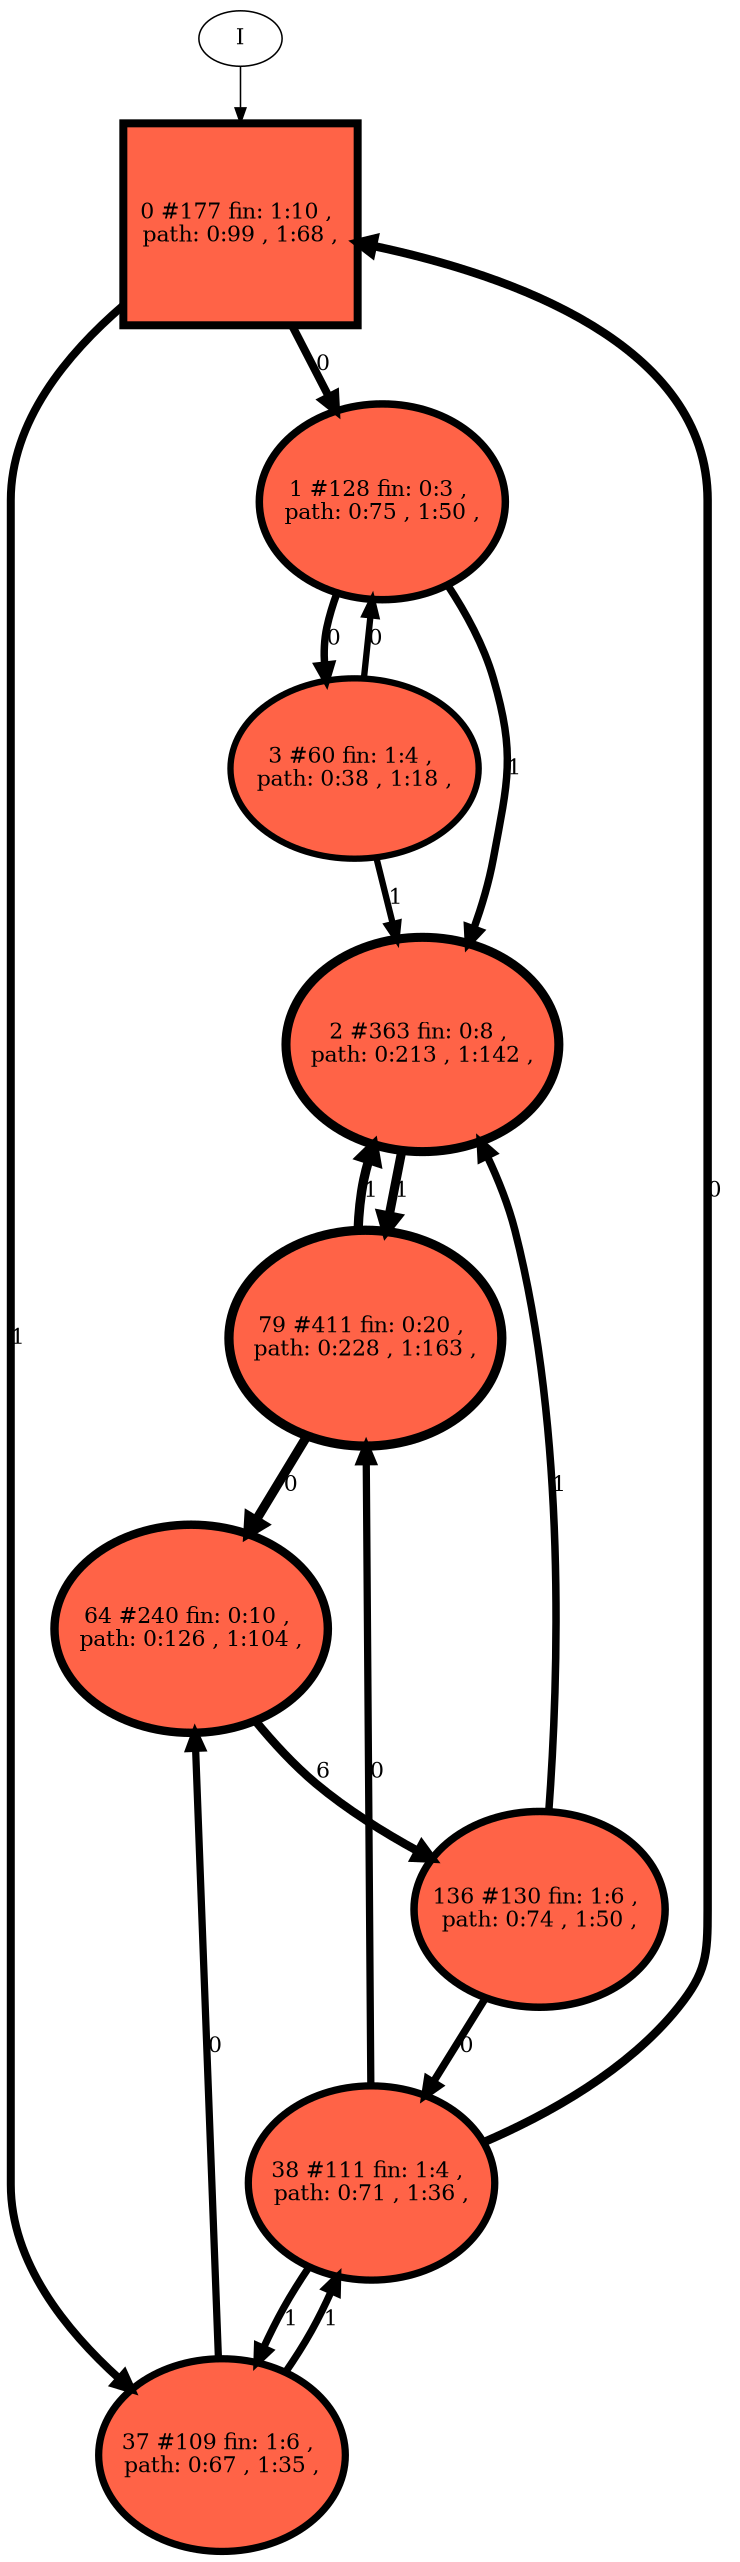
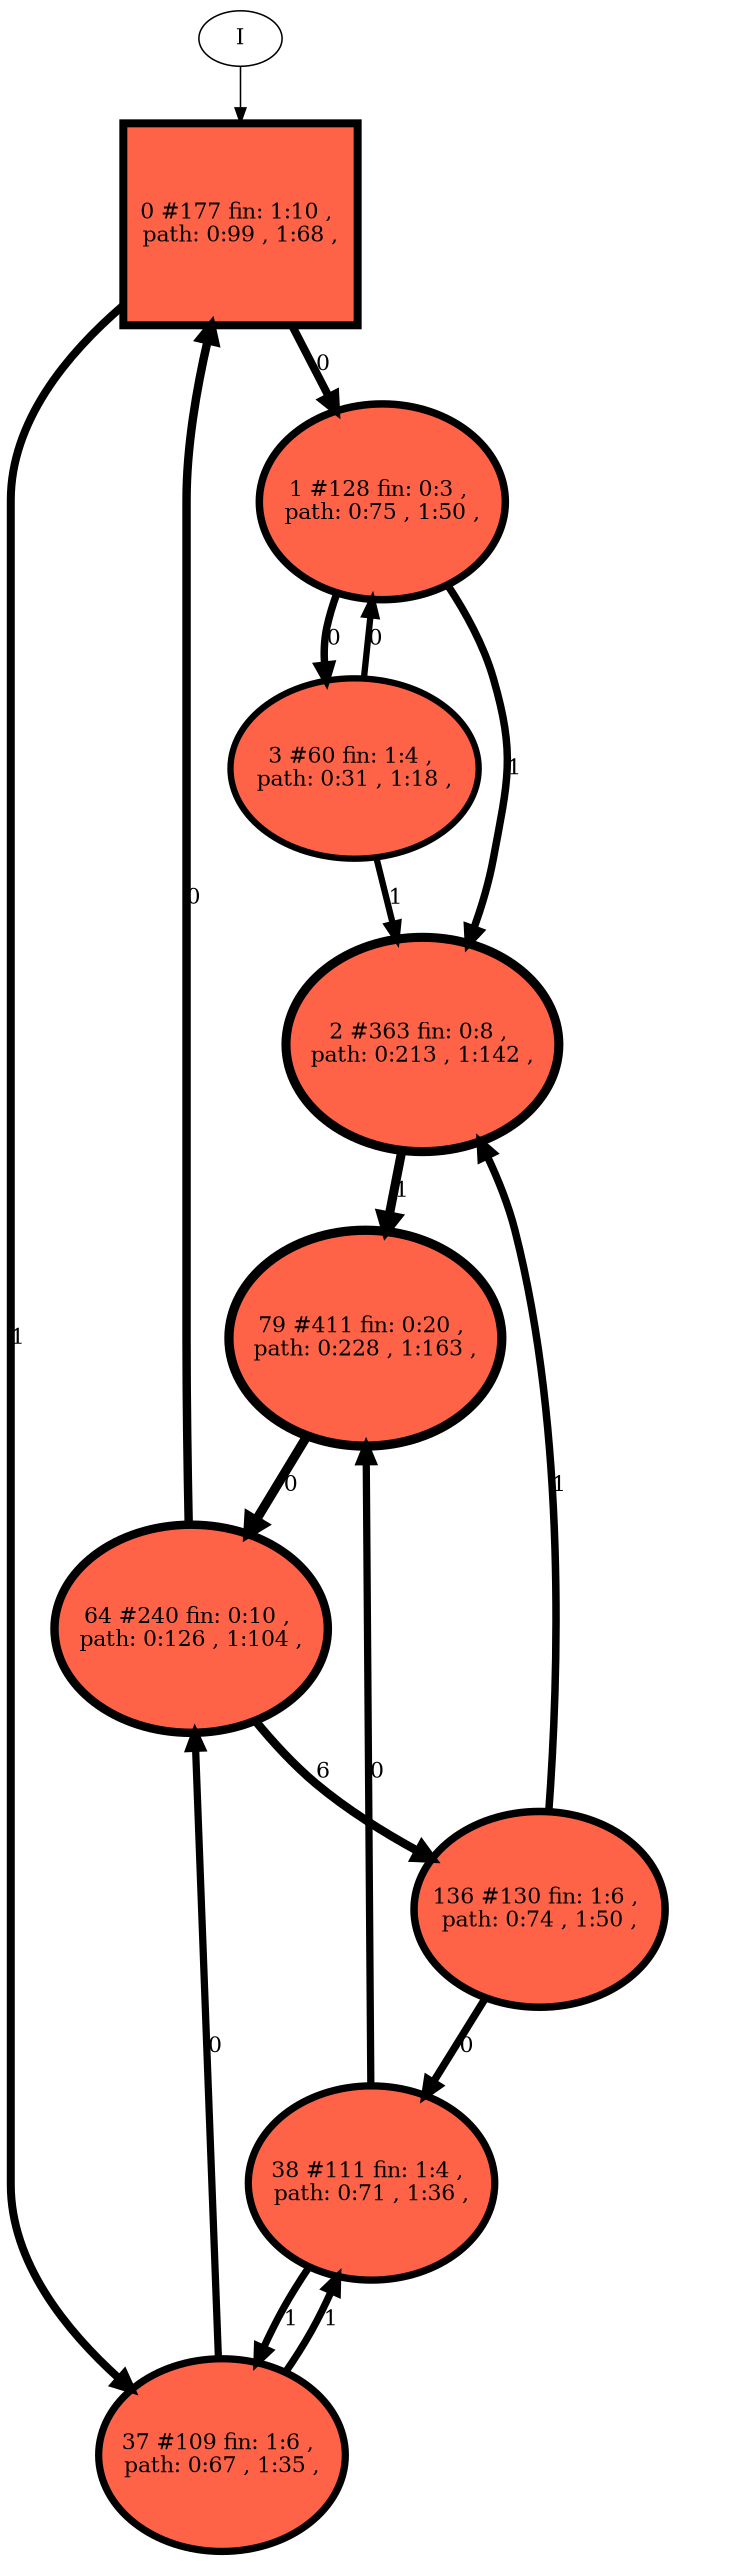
(355, 769) -> (355, 769)
(708, 1150) -> (187, 932)
(361, 1195) -> none
